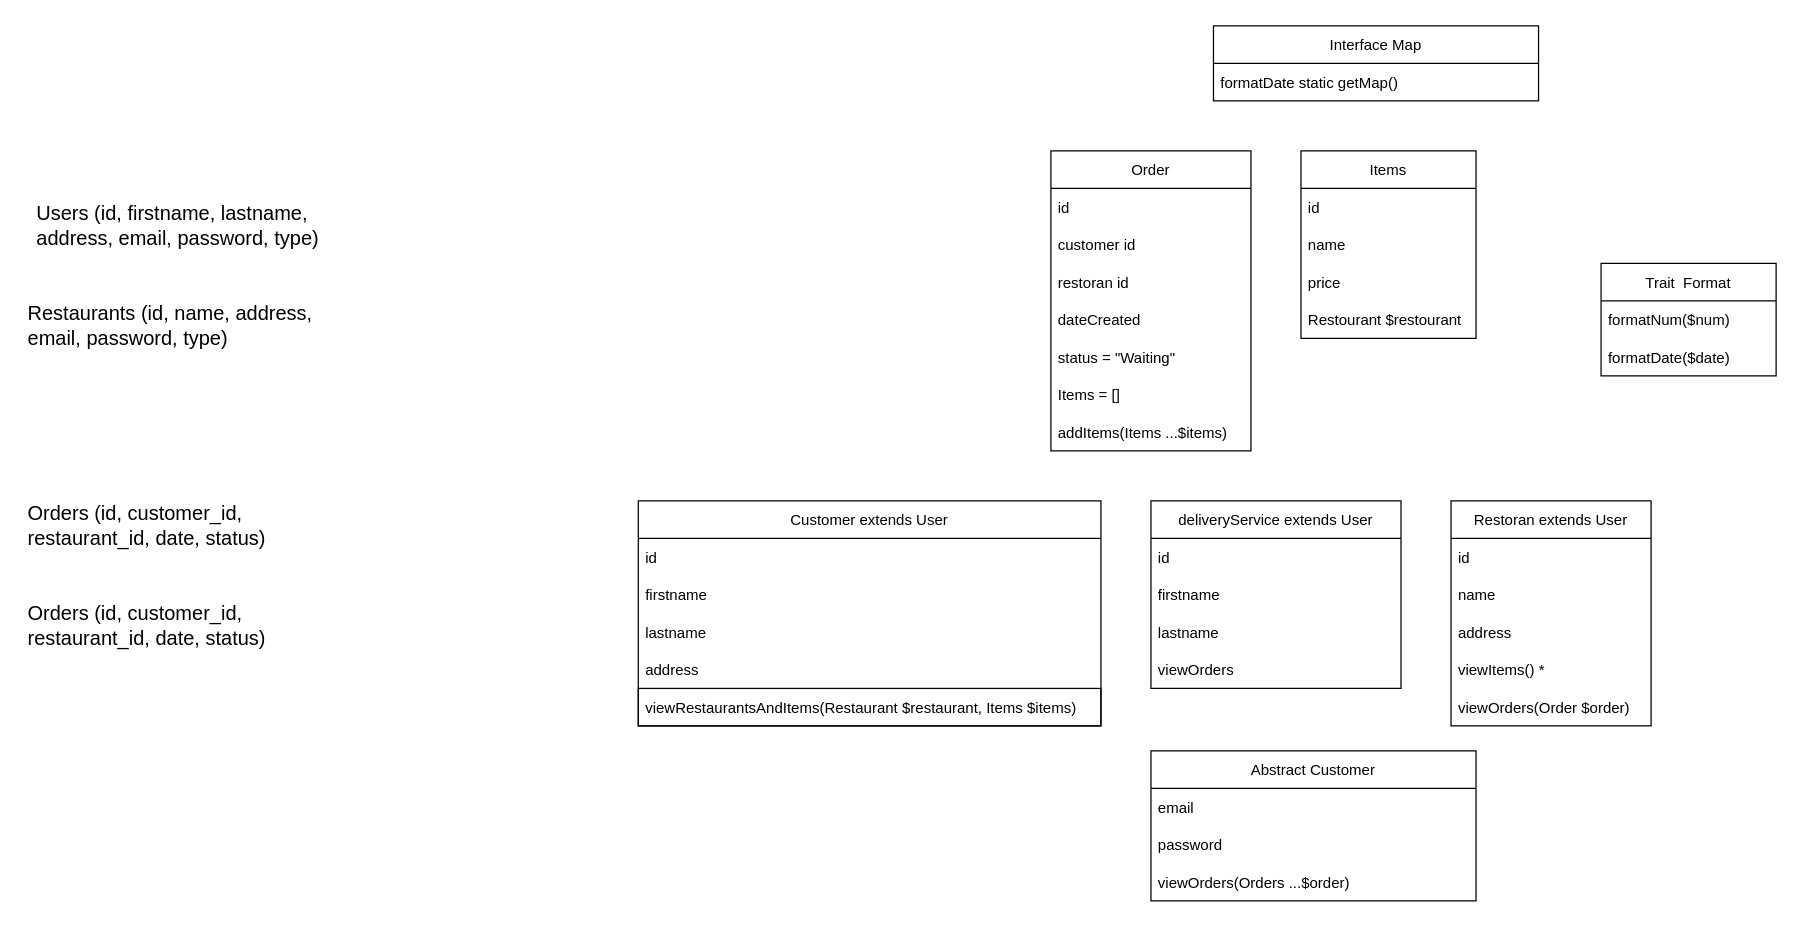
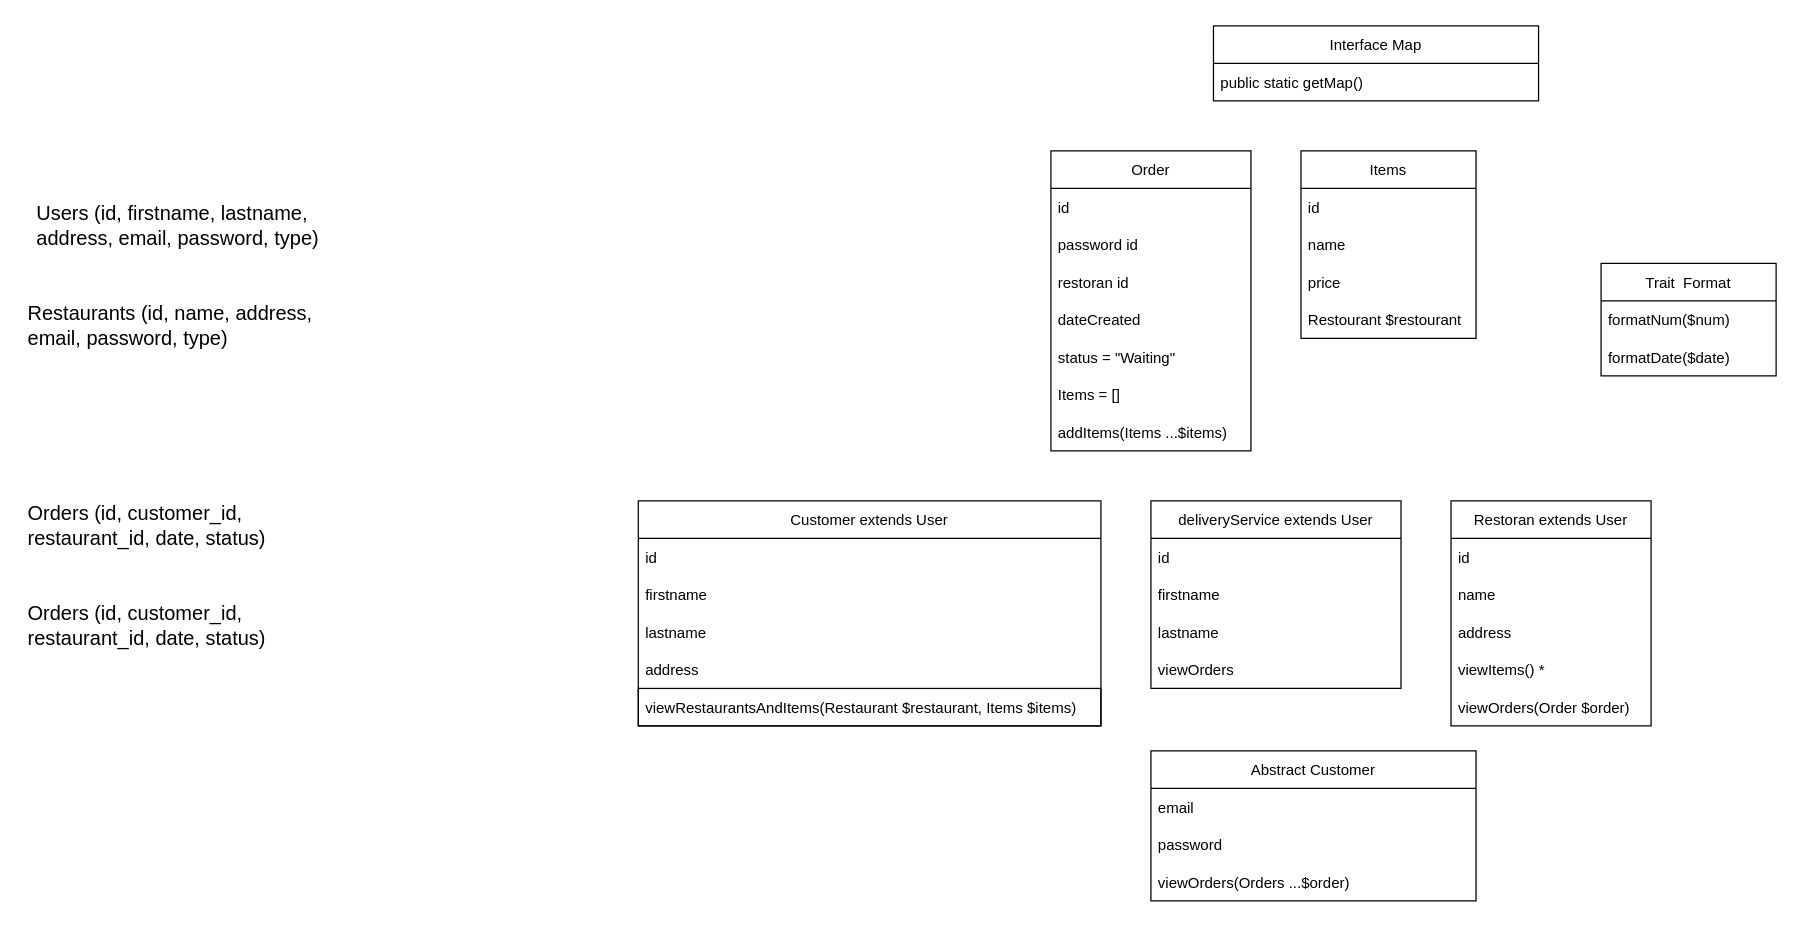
(1323, 83) -> (1303, 83)
(1100, 245) -> (1100, 245)
